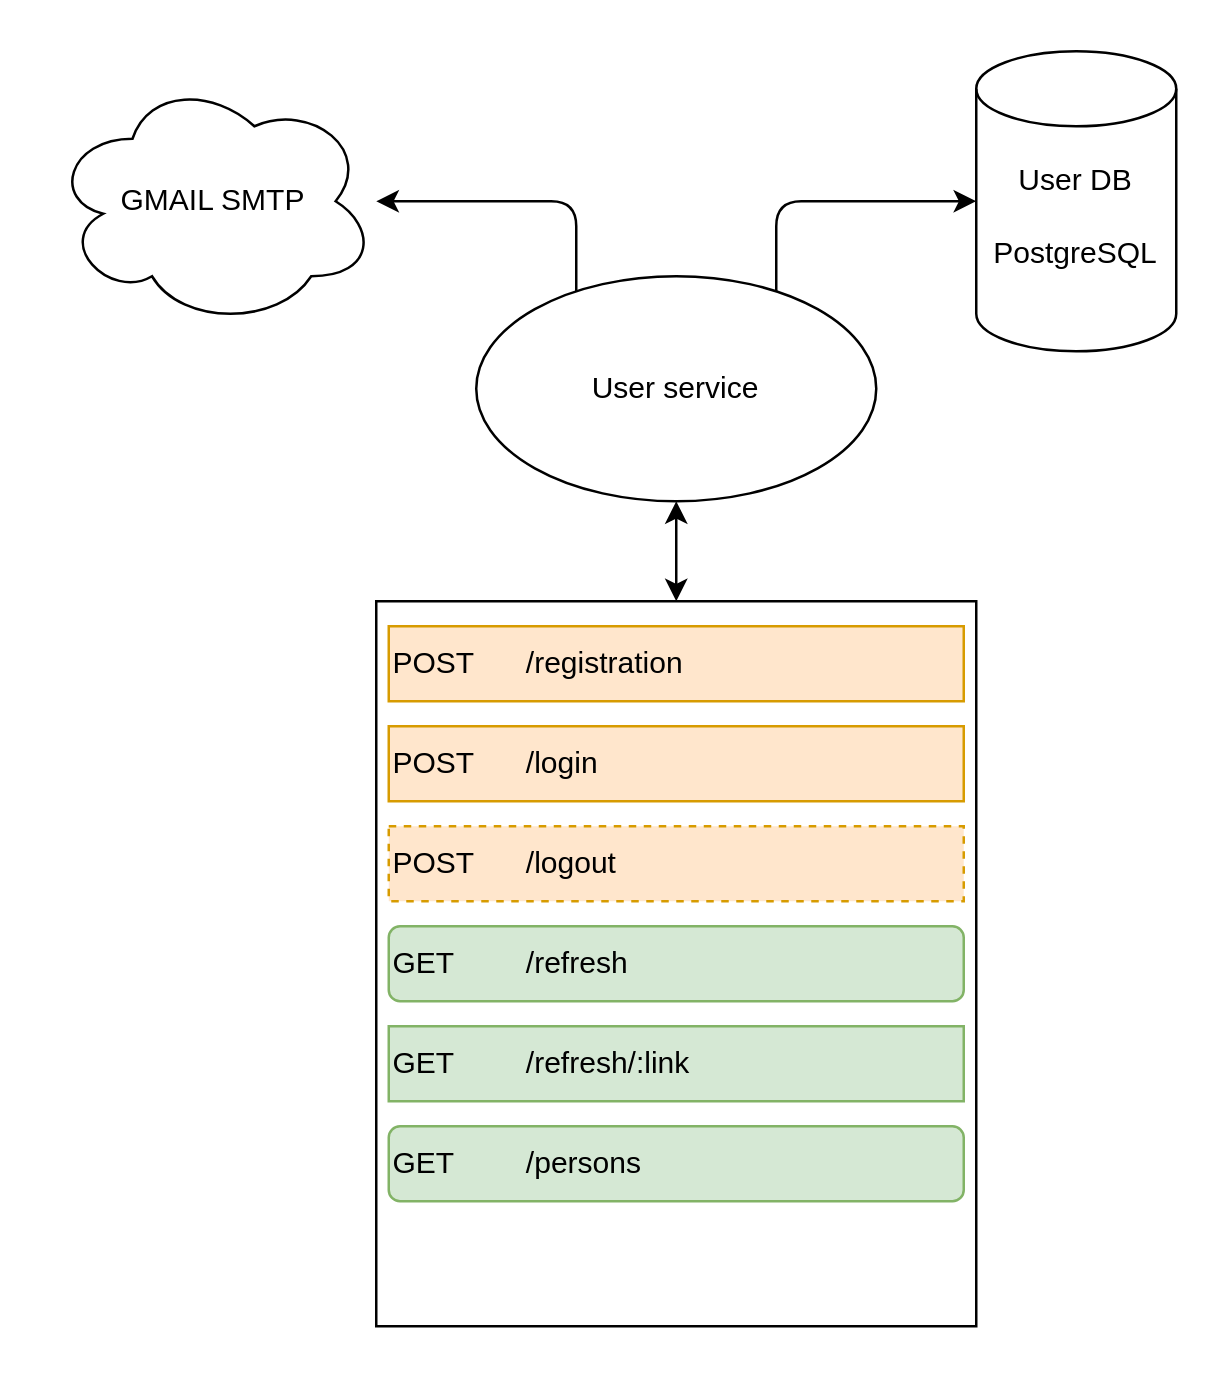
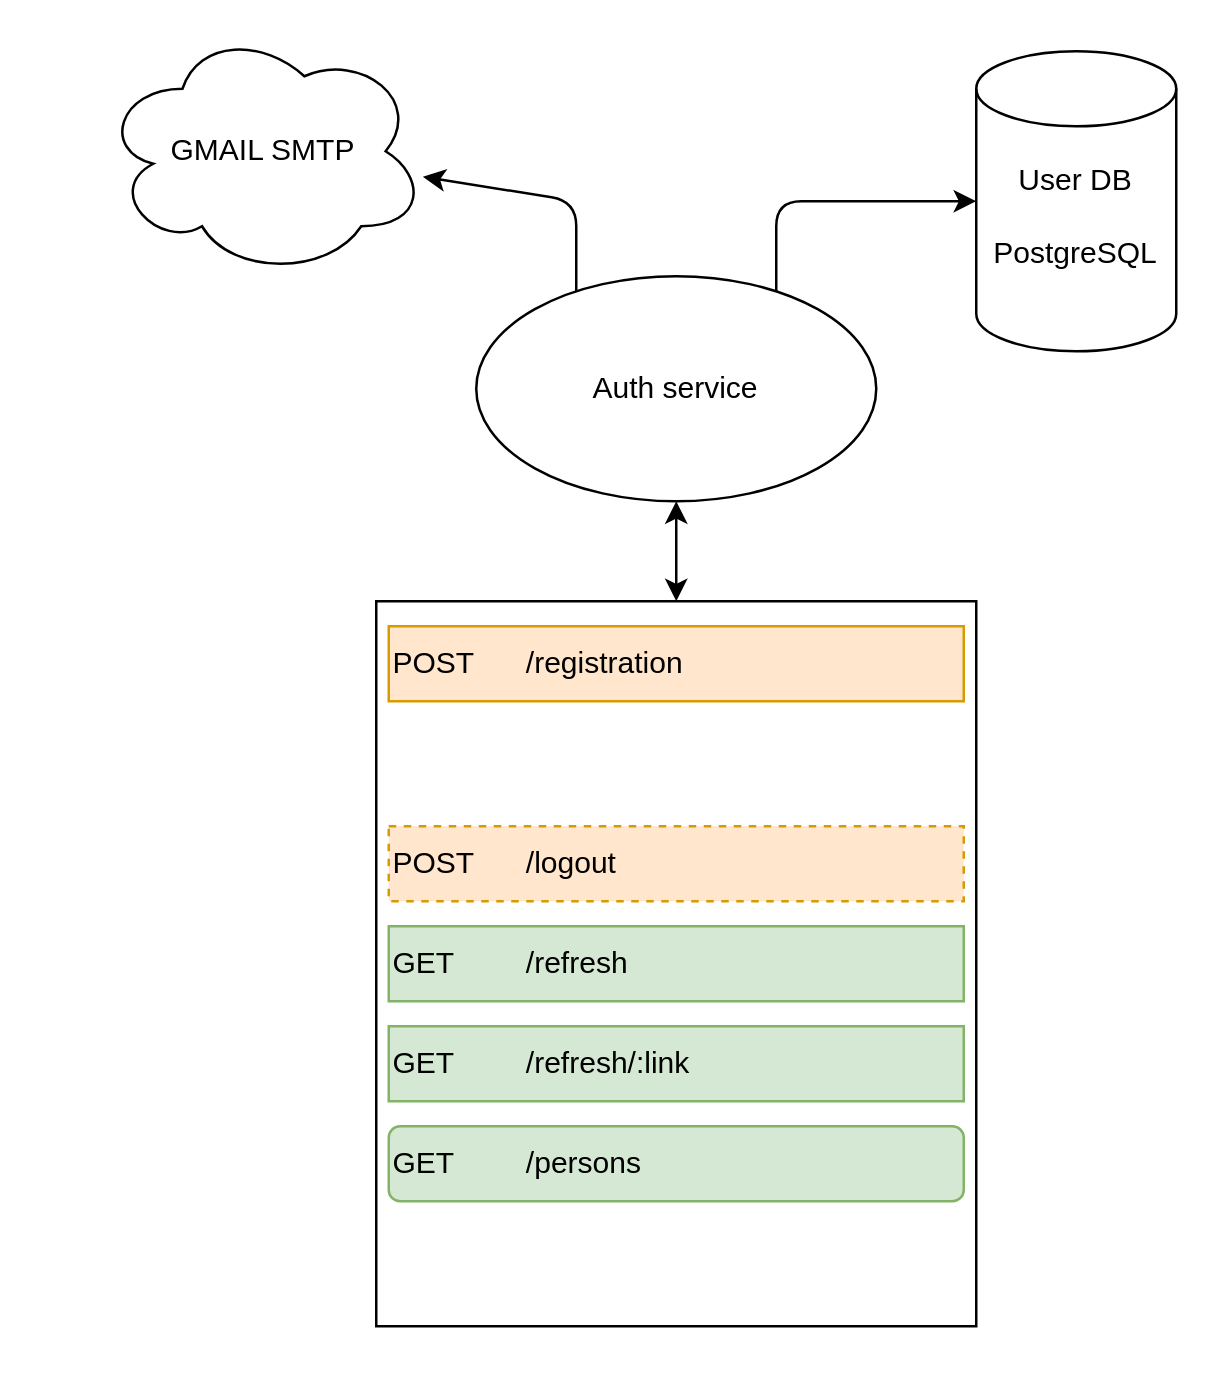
(214, 201) -> (264, 151)
(676, 389) -> (676, 389)
(676, 764) -> none
(676, 964) -> (676, 964)
